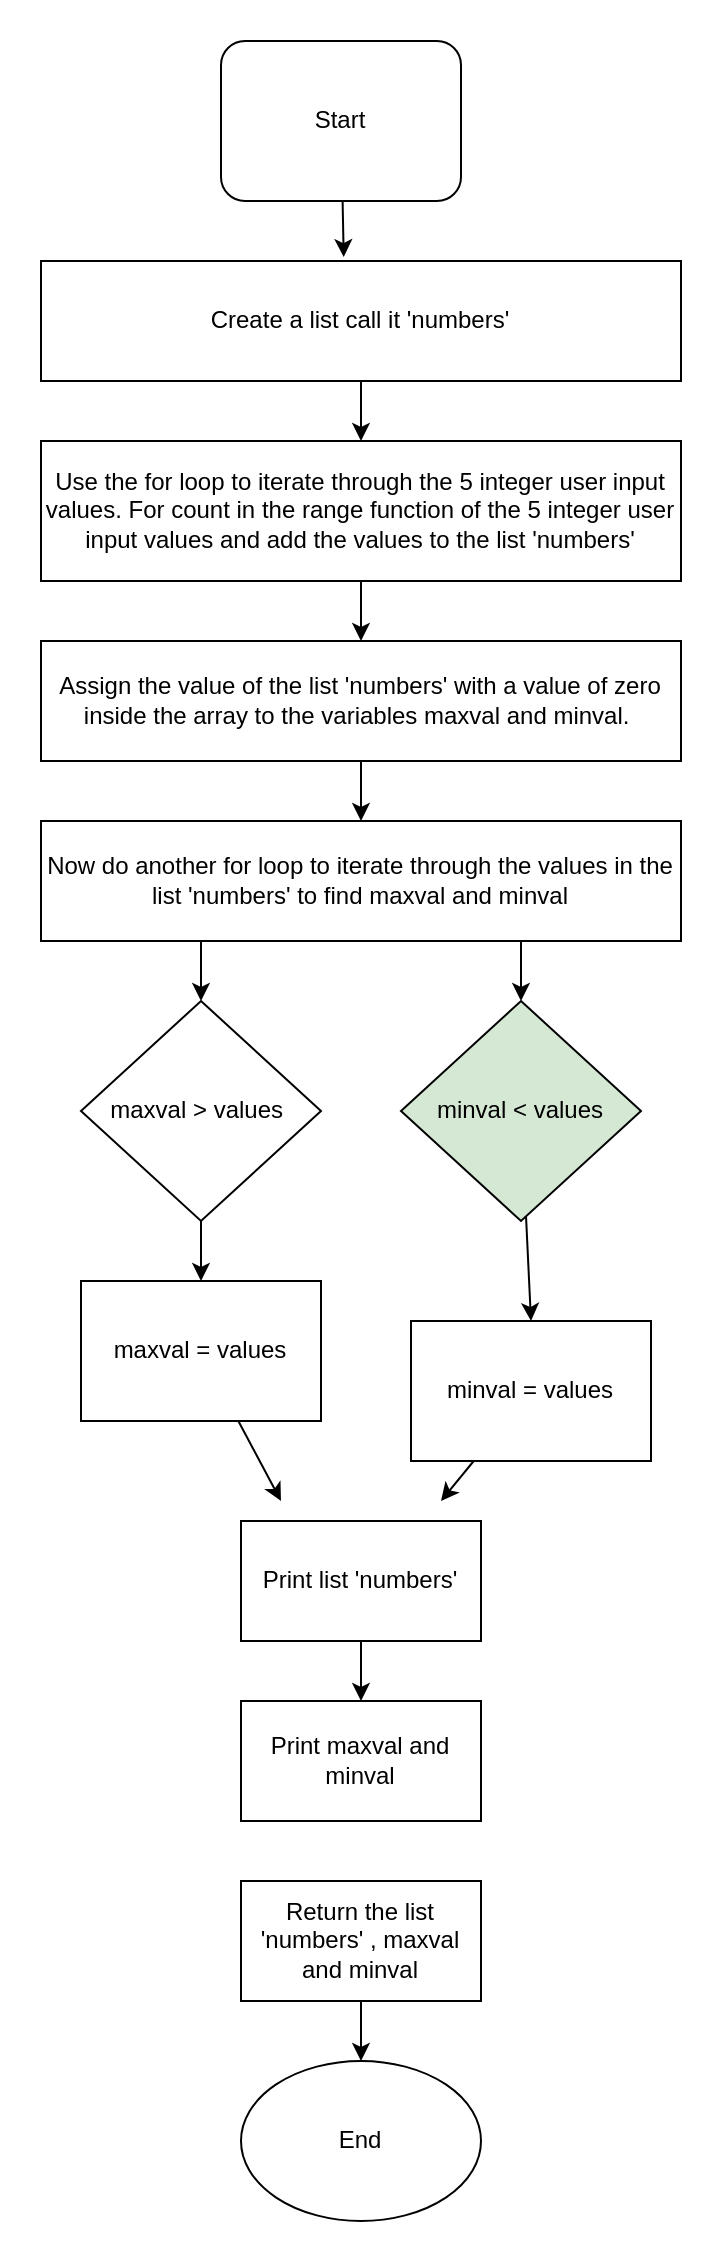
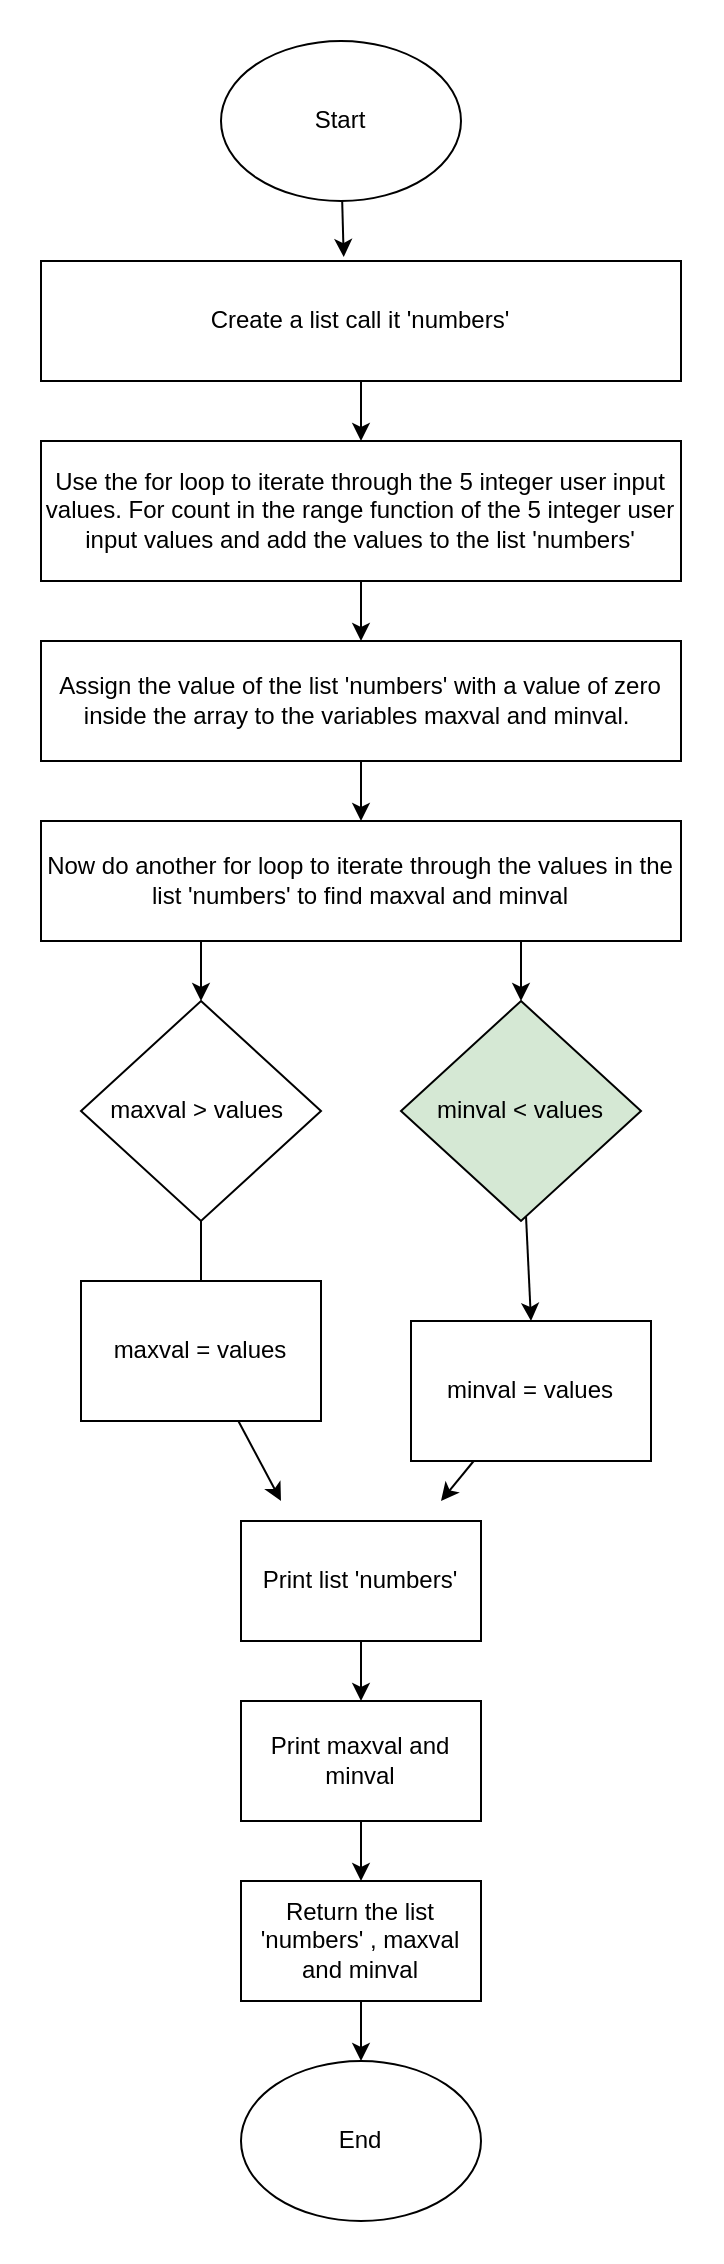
(341, 121) -> (341, 121)
(201, 1266) -> (201, 1271)
none -> (361, 1844)
